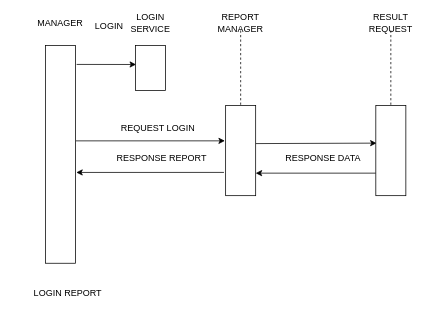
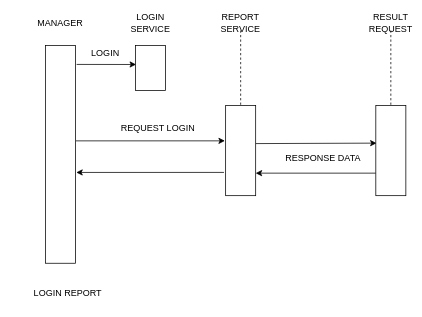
(240, 23) -> (240, 23)
(109, 27) -> (105, 53)
(162, 158) -> none
